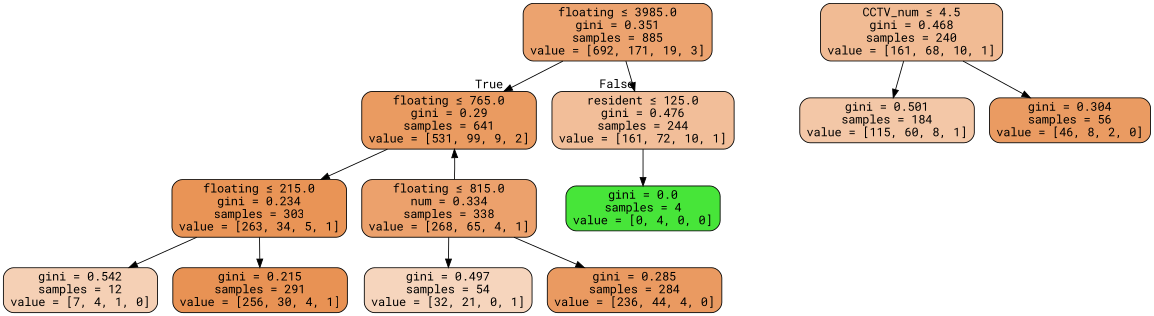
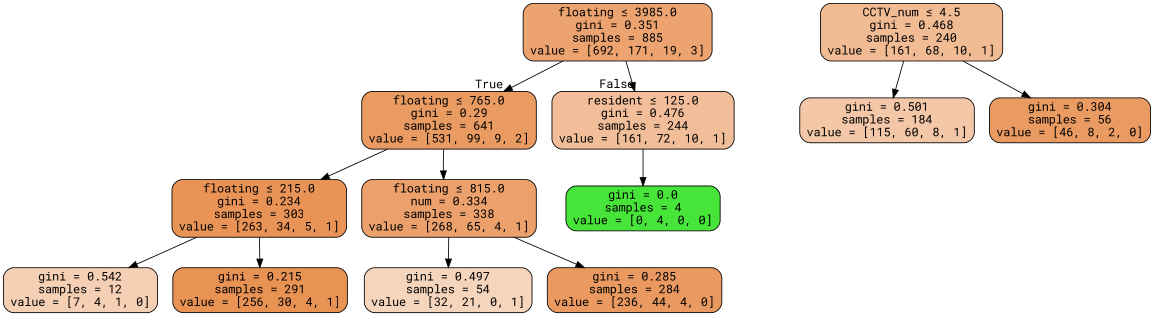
(455, 169) -> (443, 160)
